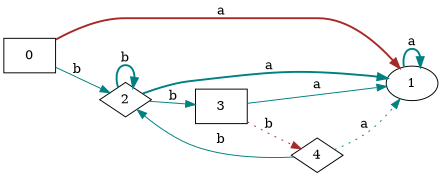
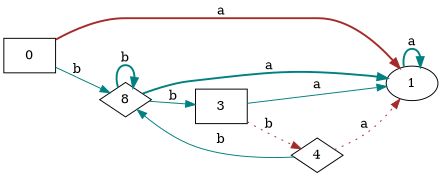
(126, 100) -> (126, 100)
(367, 132) -> (367, 132)
